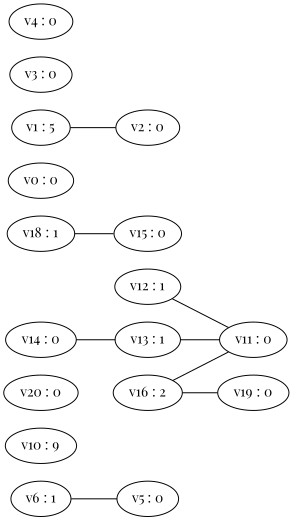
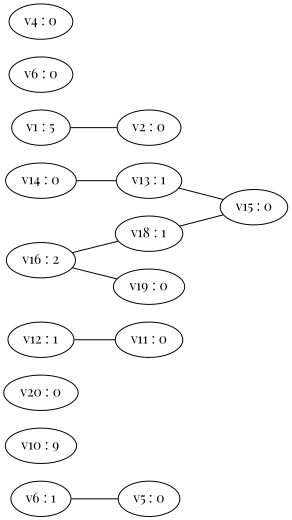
(41, 75) -> (41, 75)
(41, 181) -> none
(200, 340) -> (201, 194)
(201, 366) -> (95, 247)
